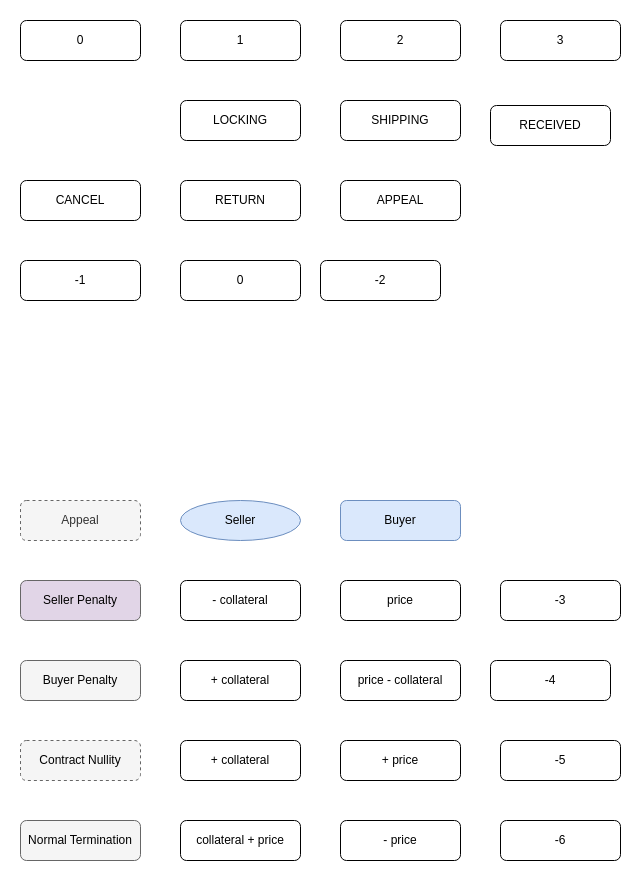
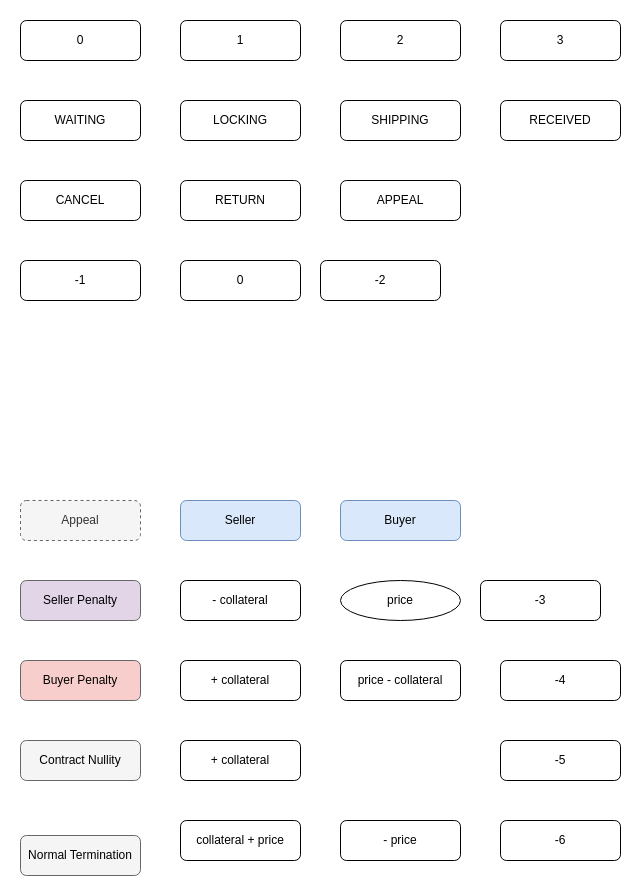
none -> (81, 121)
(551, 126) -> (561, 121)
(241, 521) -> (241, 521)
(401, 601) -> (401, 601)
(561, 601) -> (541, 601)
(81, 681) -> (81, 681)
(551, 681) -> (561, 681)
(81, 761) -> (81, 761)
(401, 761) -> none
(81, 841) -> (81, 856)
